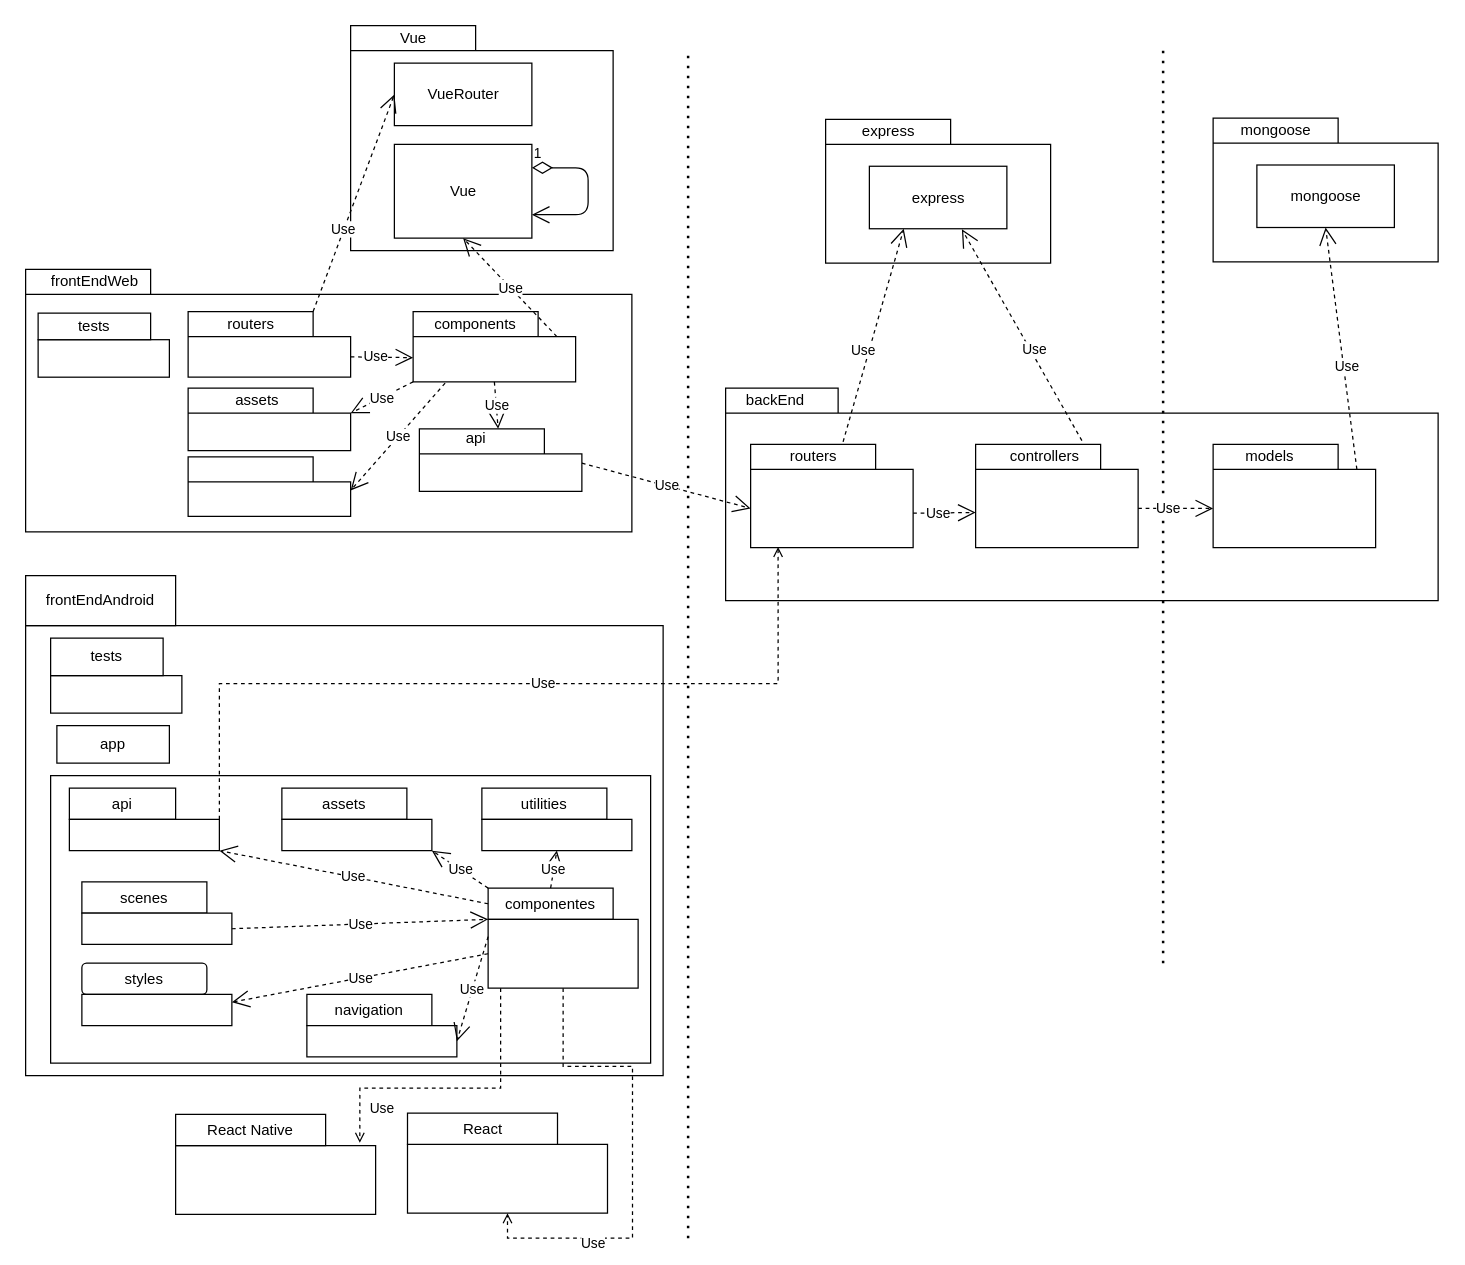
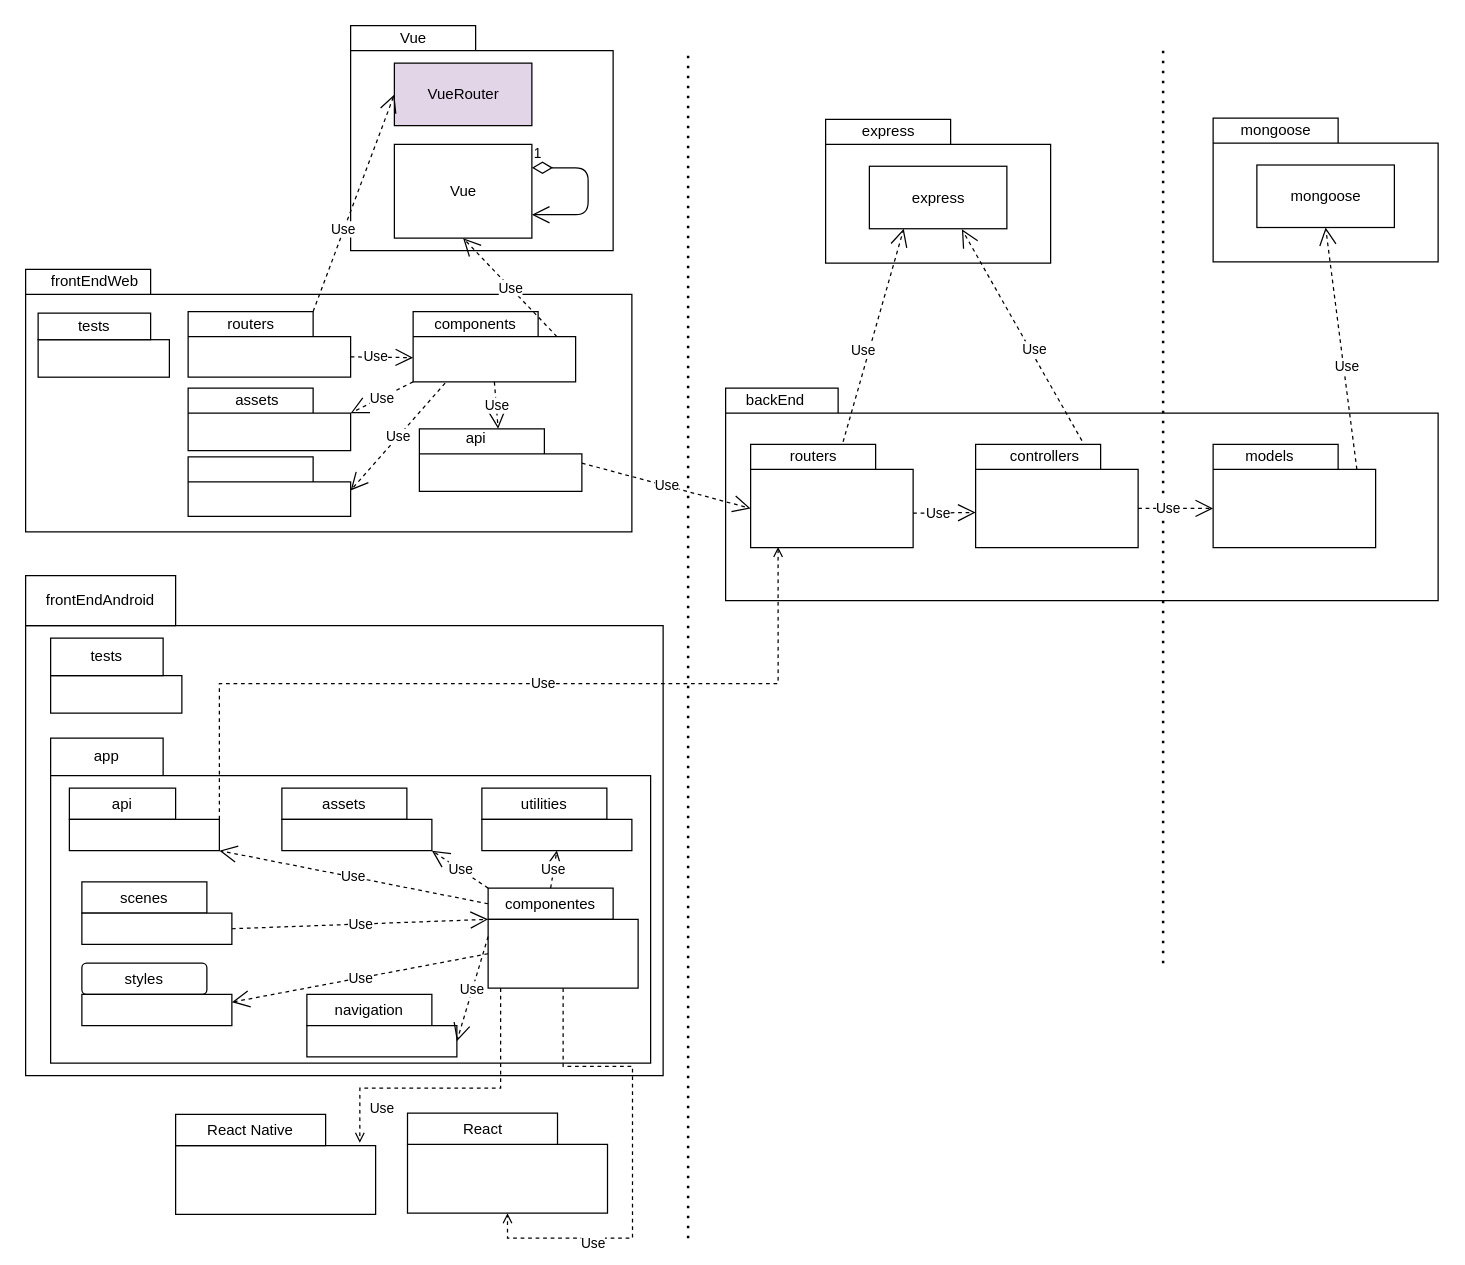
(463, 94) -> (463, 94)
(113, 744) -> (107, 757)
